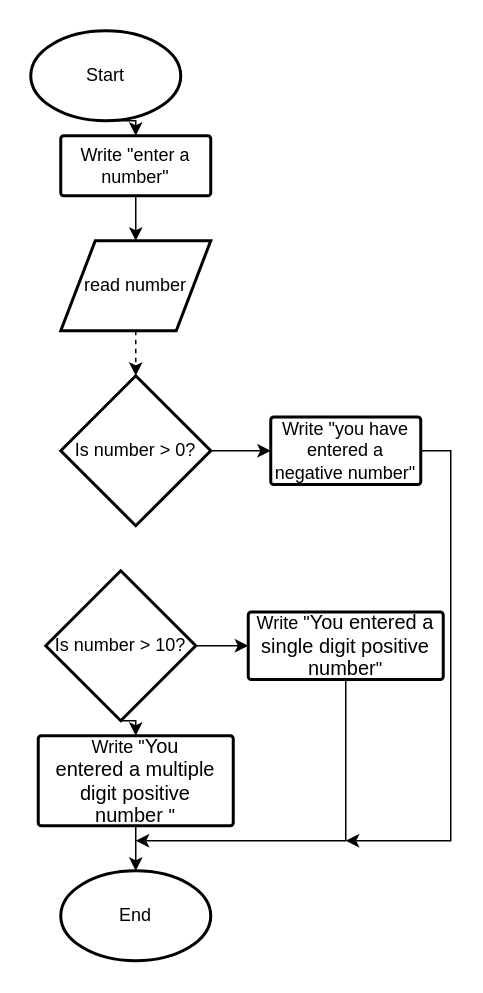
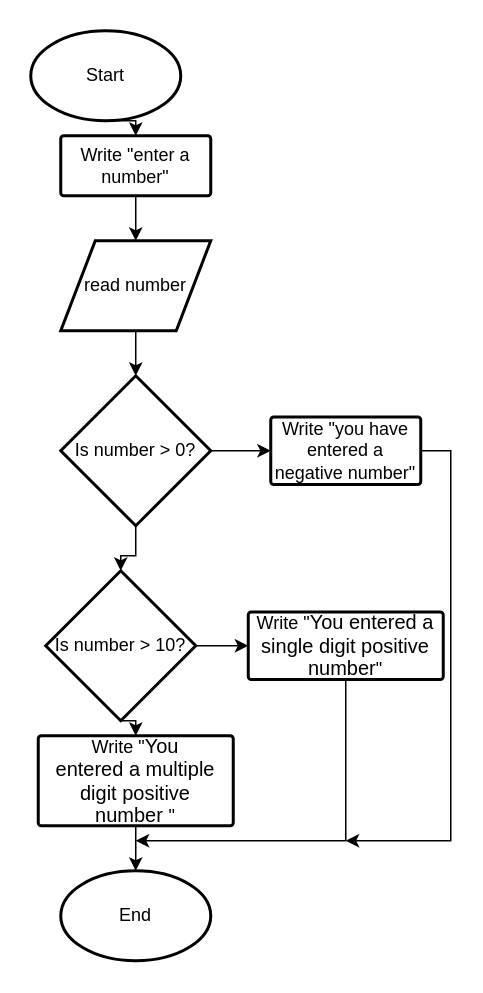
(136, 349) -> (136, 349)
none -> (136, 551)
